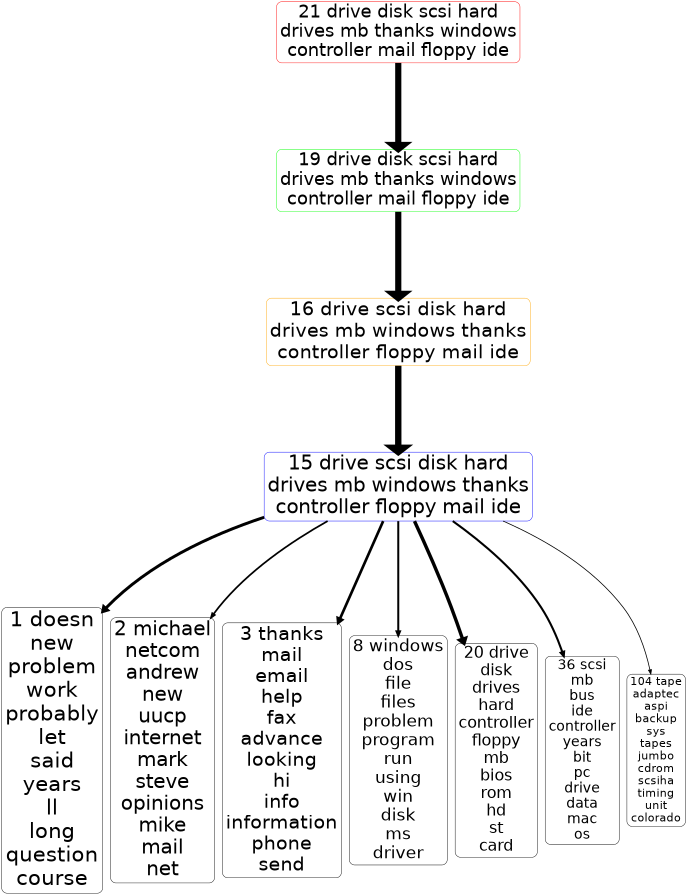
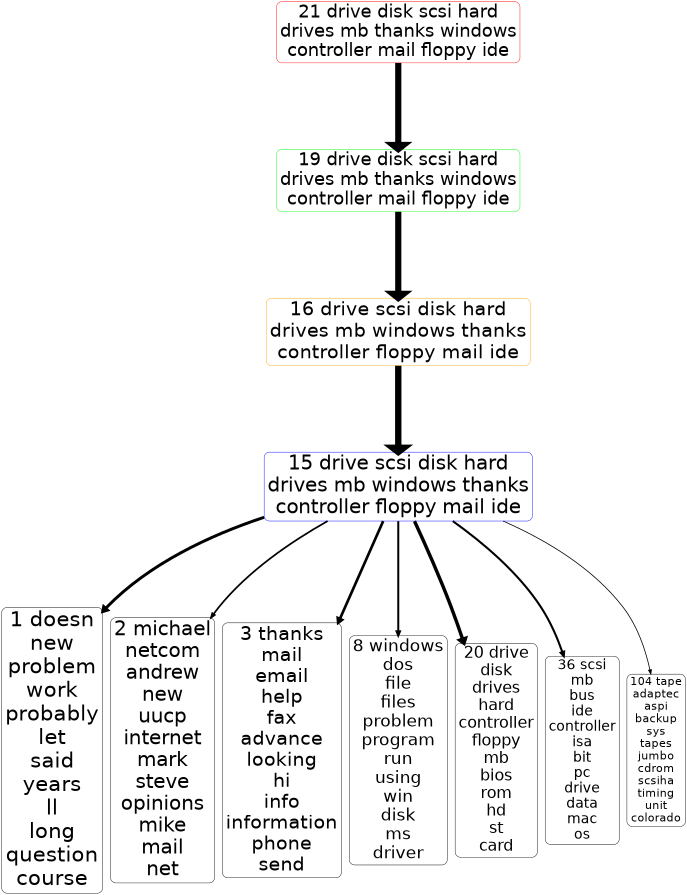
(582, 750) -> (582, 750)
